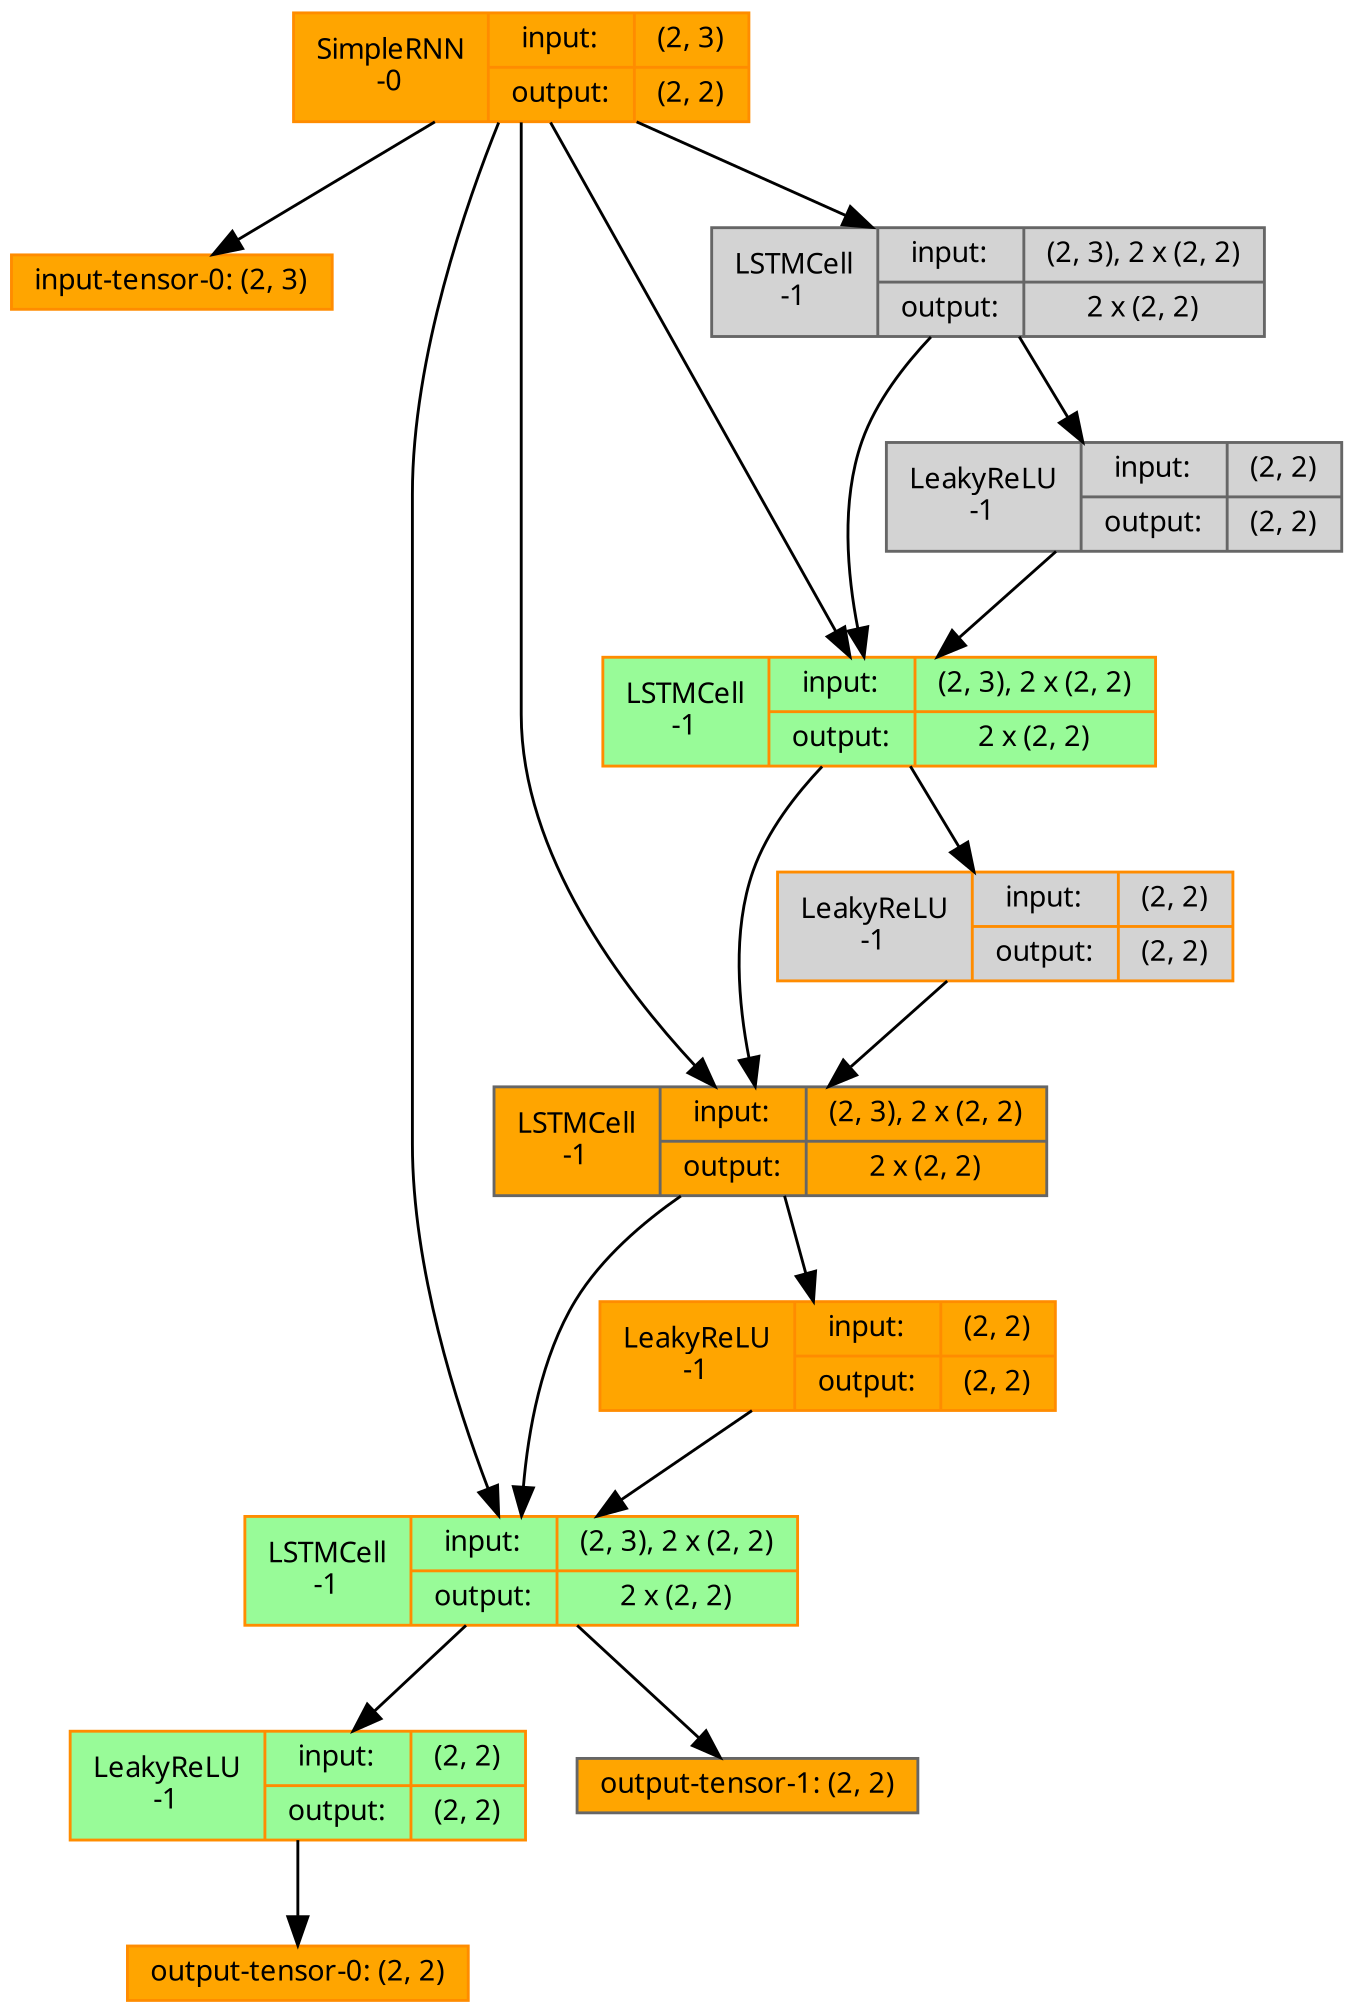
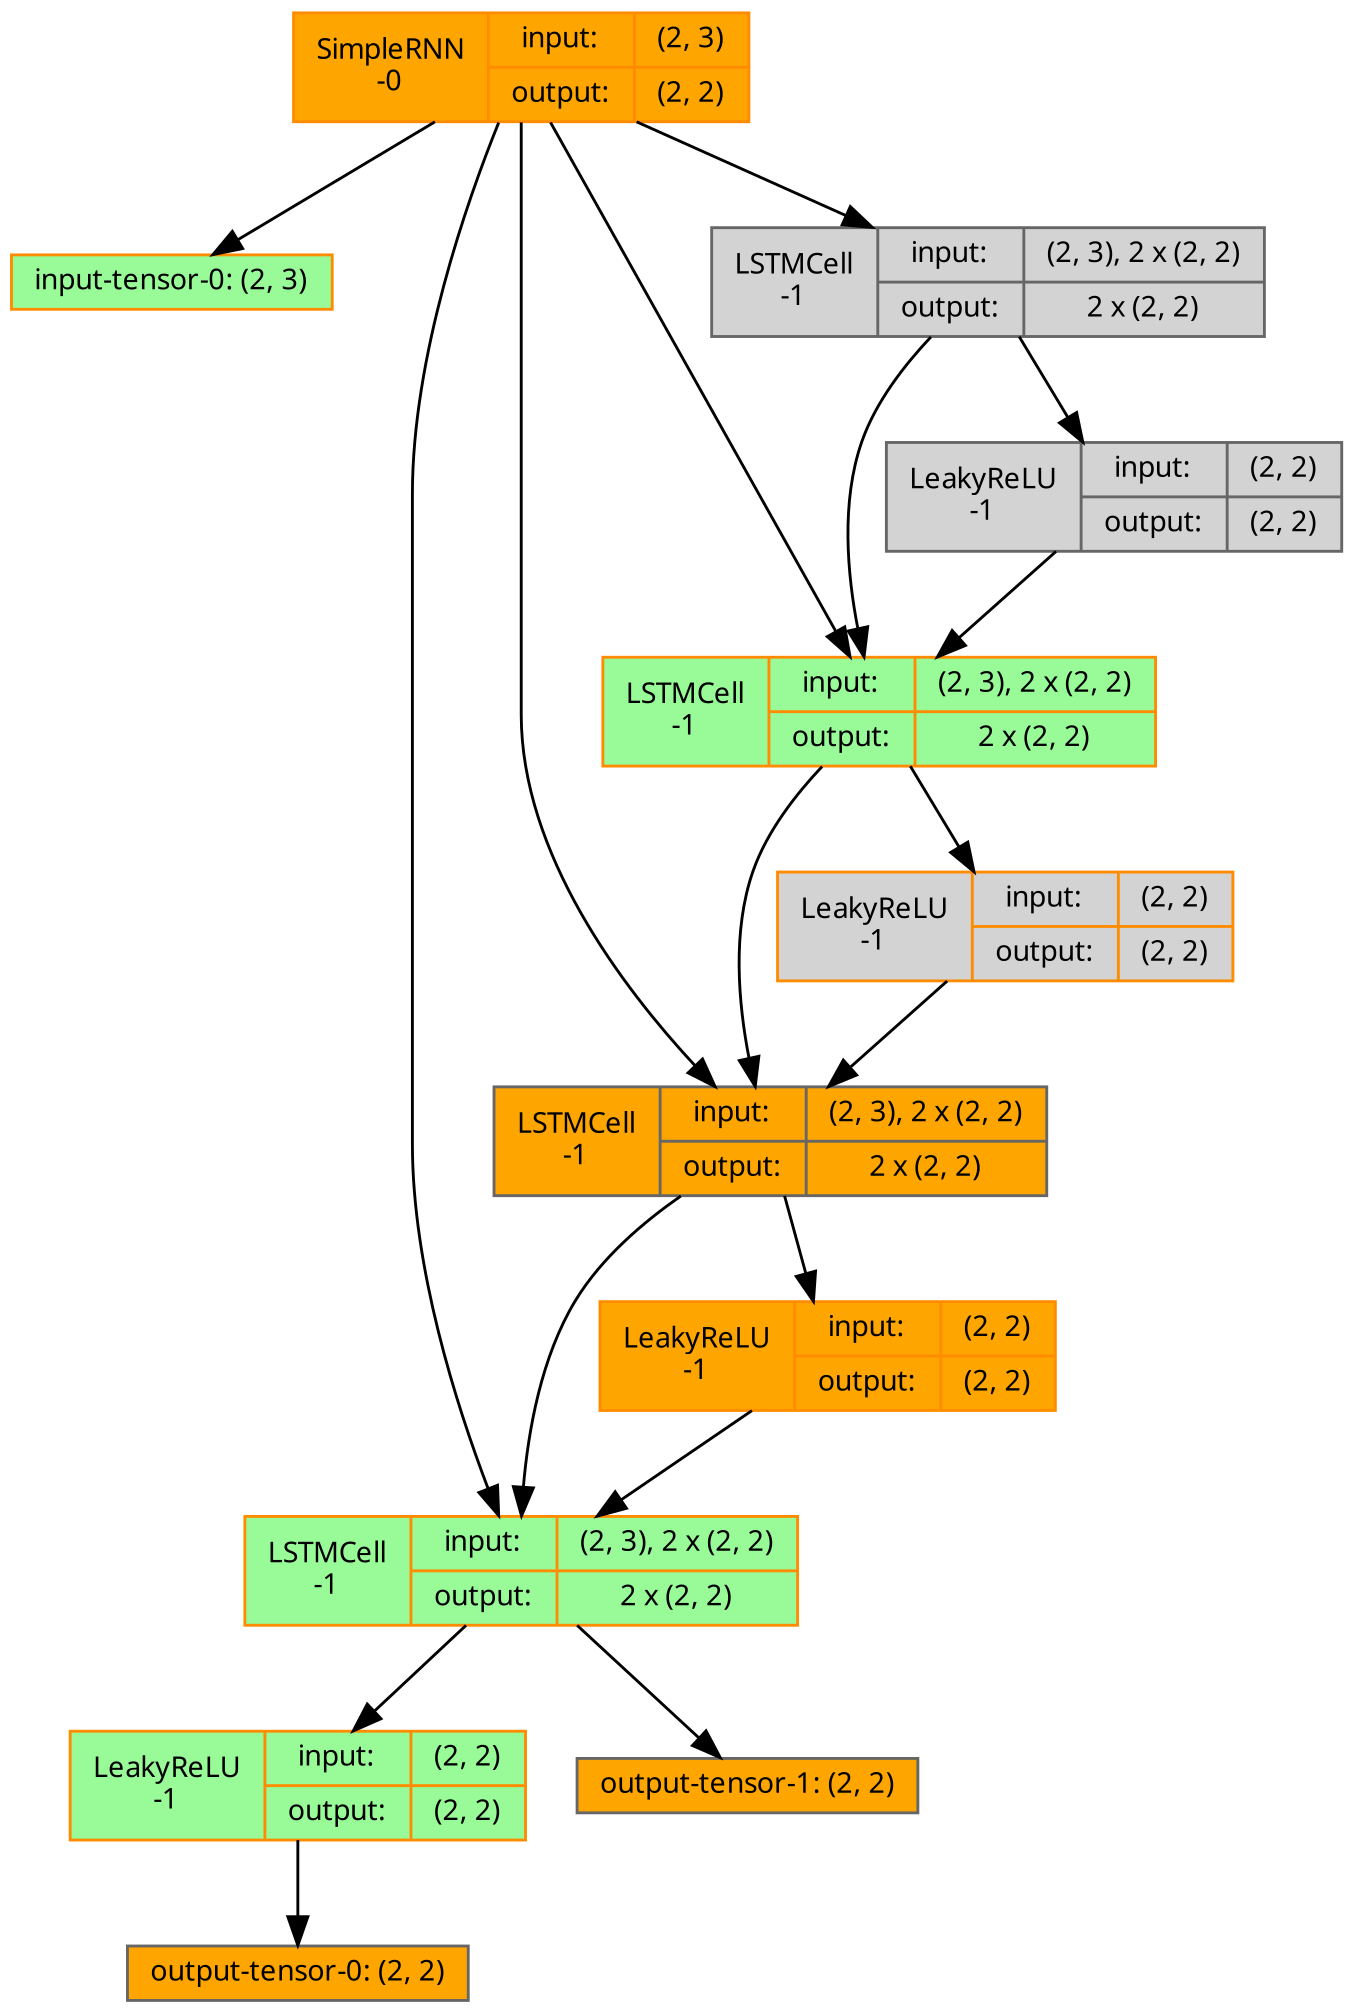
(172, 282) -> (172, 282)
(298, 1973) -> (298, 1973)
